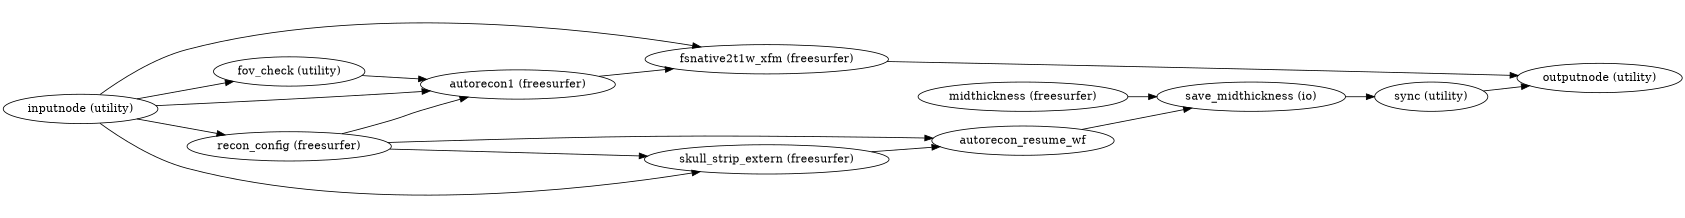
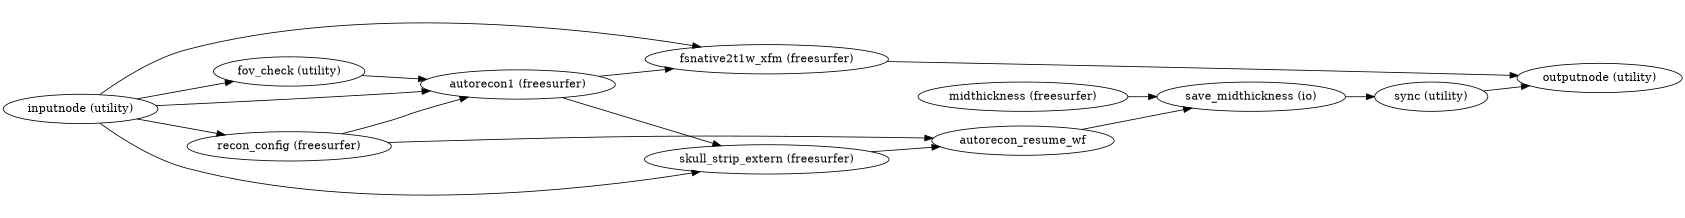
(514, 152) -> (638, 120)
